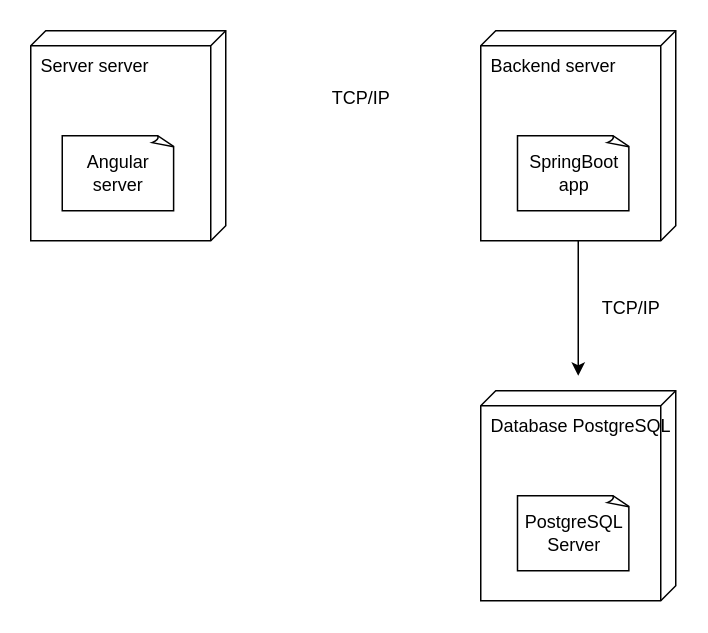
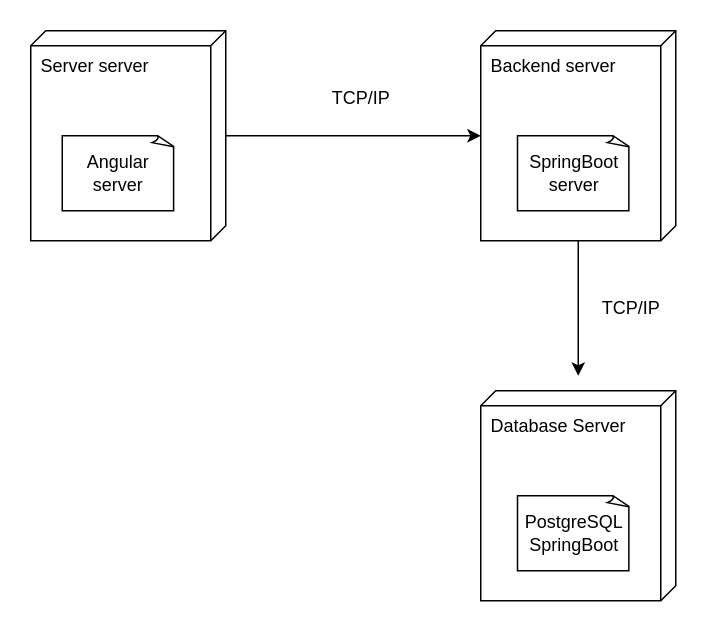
none -> (348, 136)
(575, 173) -> (575, 173)
(585, 427) -> (565, 427)
(575, 533) -> (575, 533)
